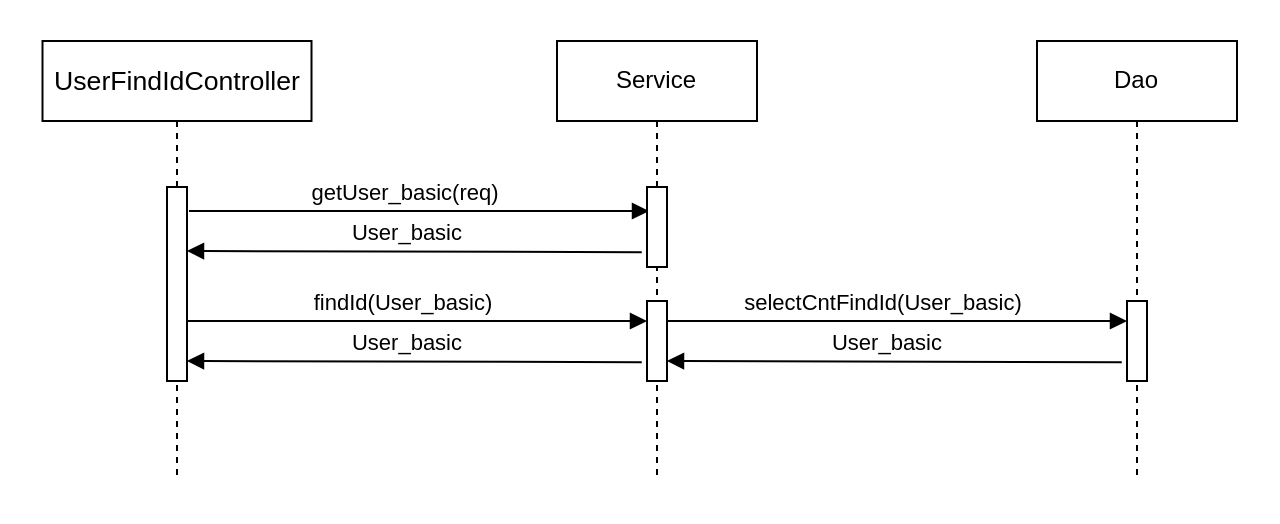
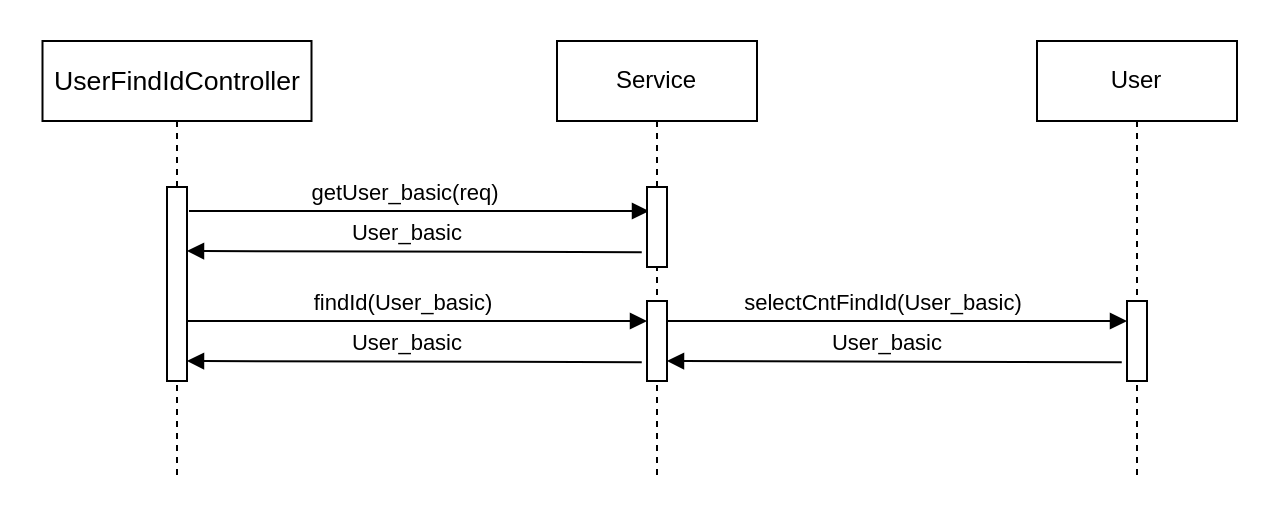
(1137, 81) -> (1137, 81)
